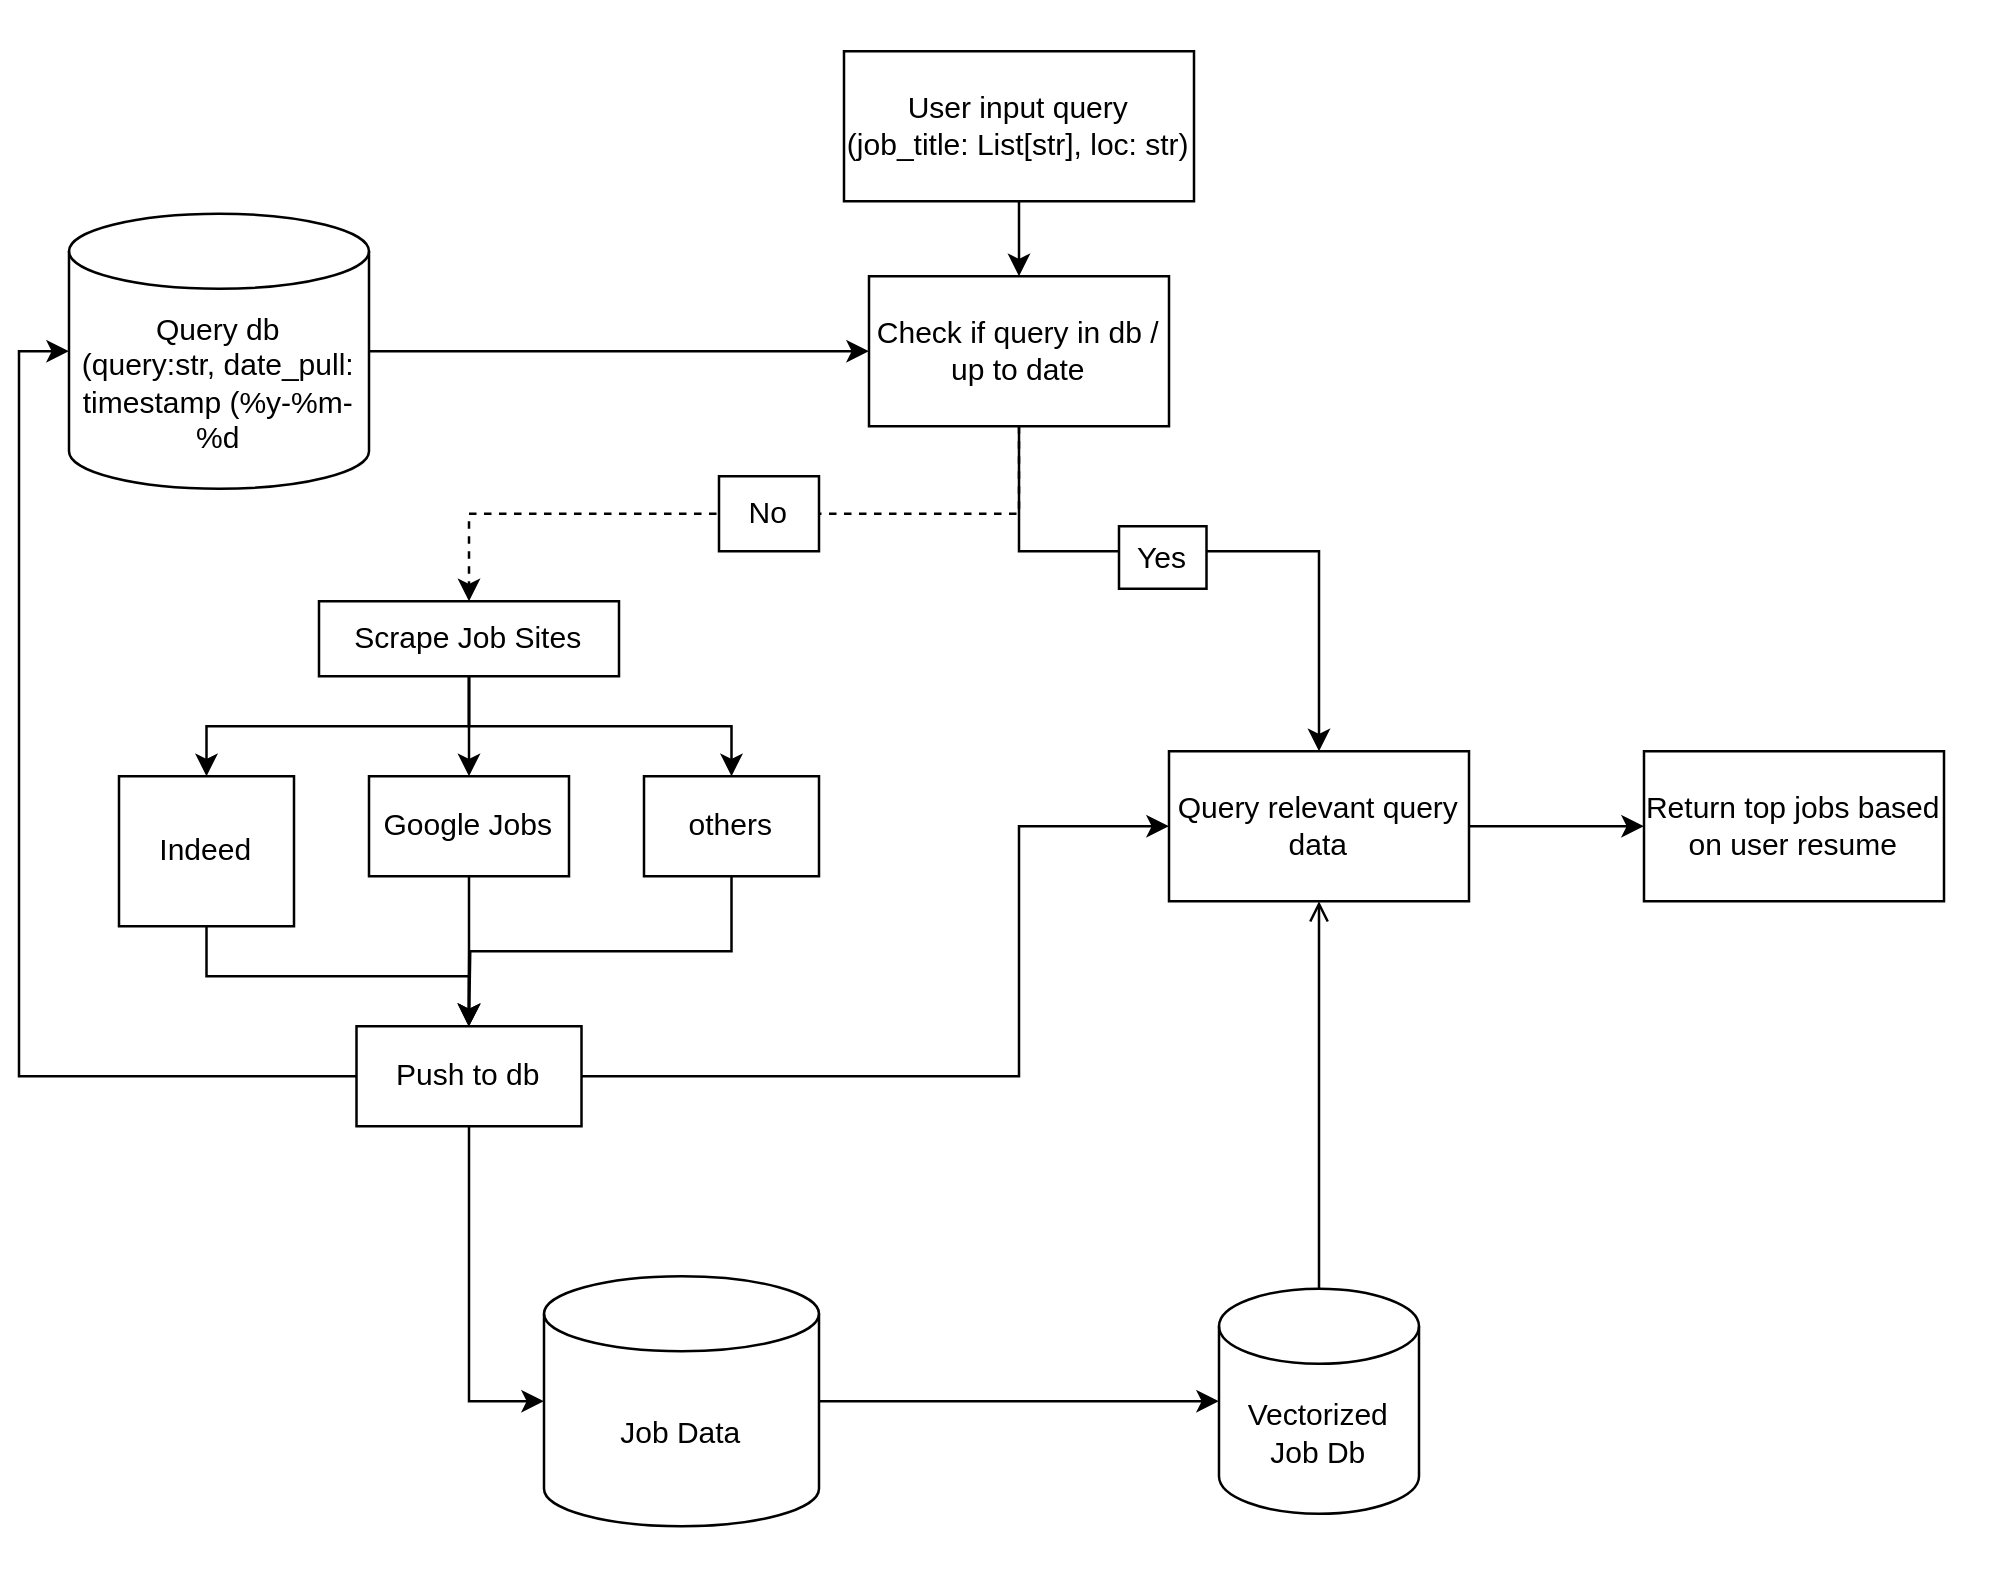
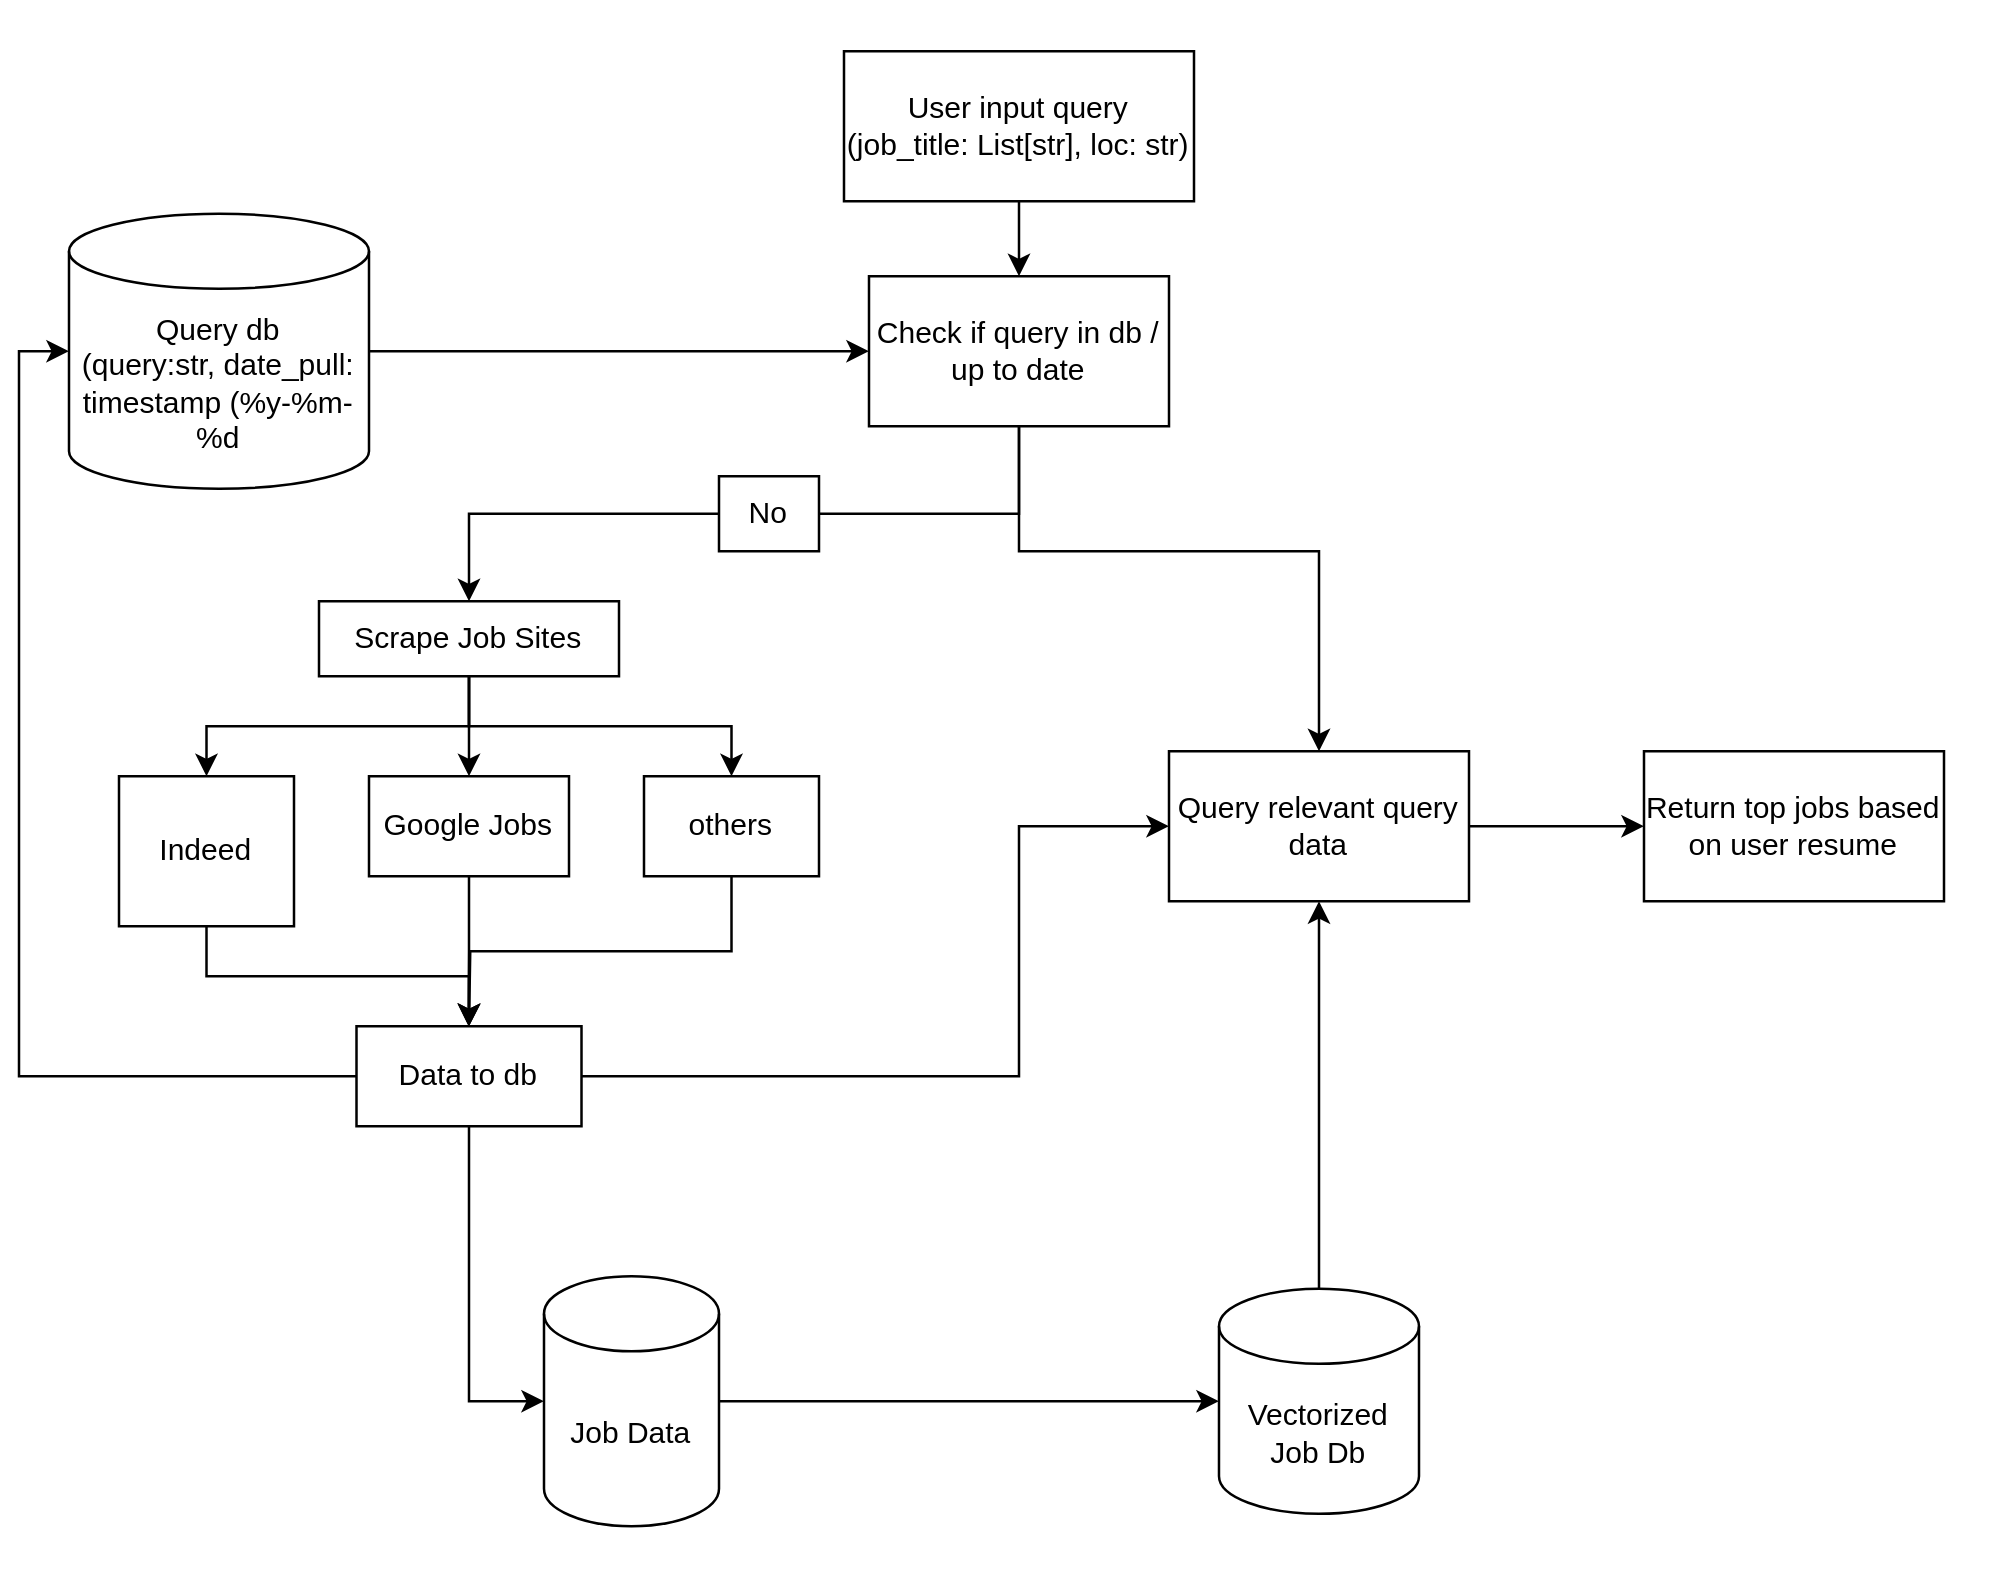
(560, 514) -> (560, 514)
(1163, 558) -> none
(1319, 915) -> (1319, 919)
(469, 1076) -> (469, 1076)
(681, 1401) -> (631, 1401)
